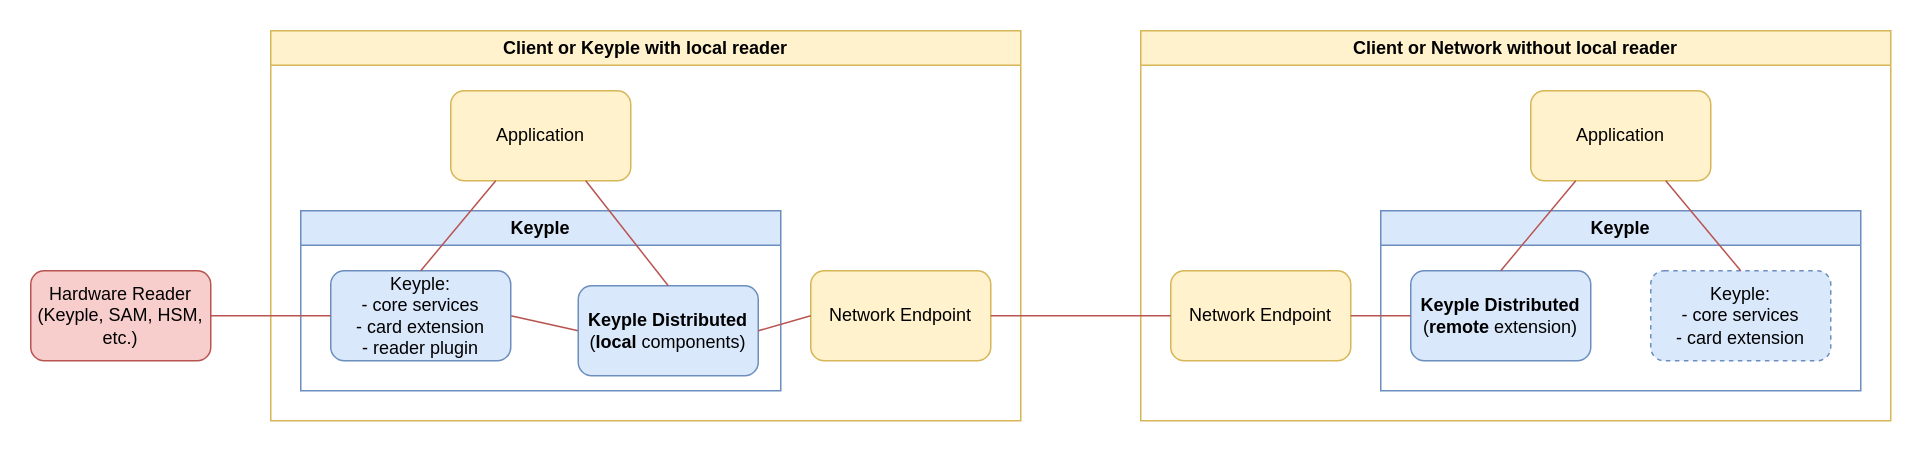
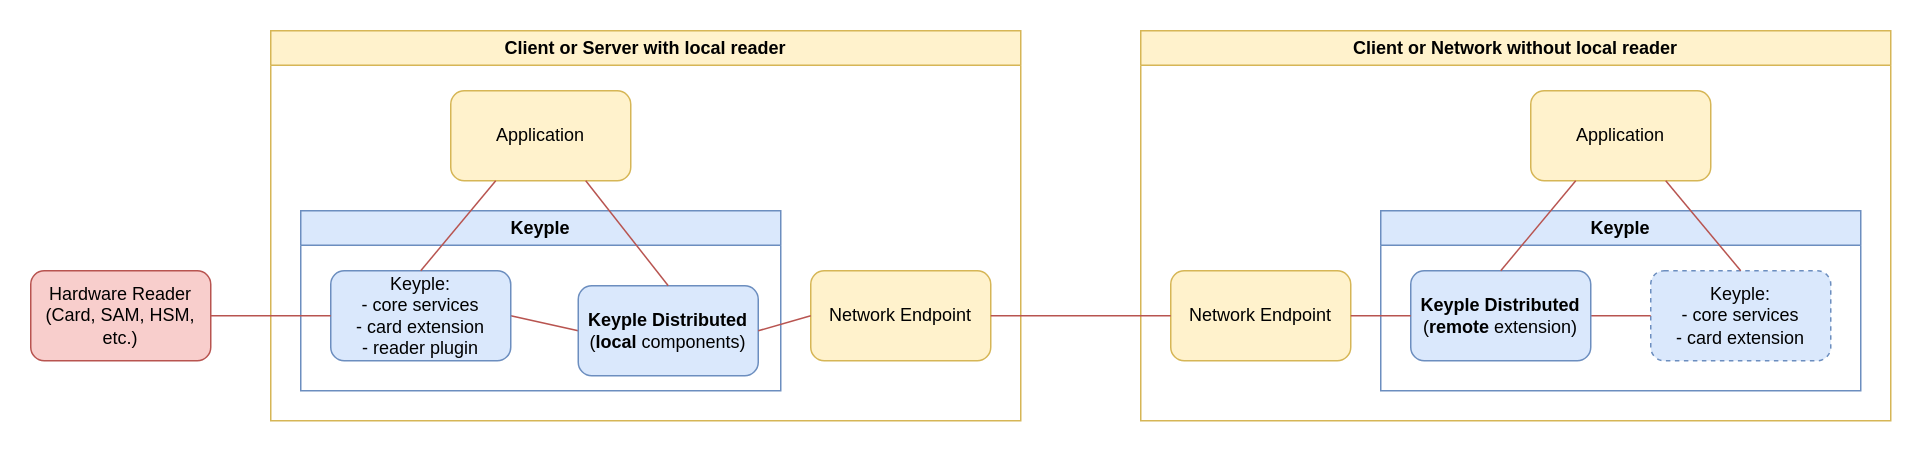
(646, 49) -> (646, 49)
(121, 316) -> (121, 316)
none -> (1621, 316)
